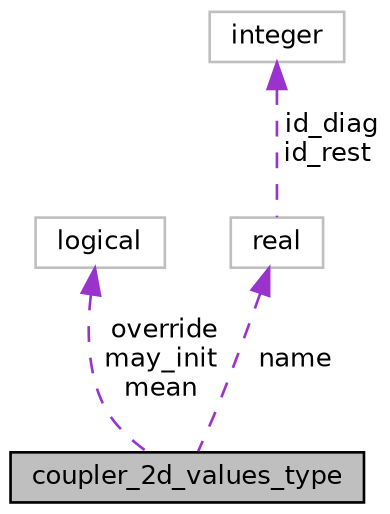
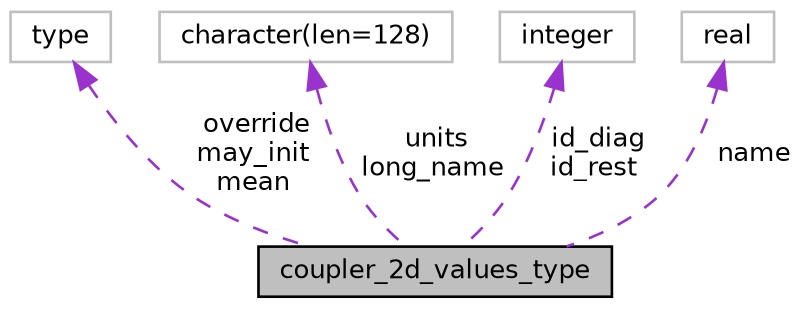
none -> (306, 37)
(277, 153) -> (520, 174)
(100, 243) -> (61, 37)
